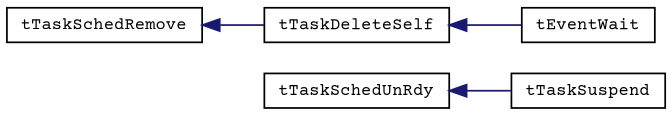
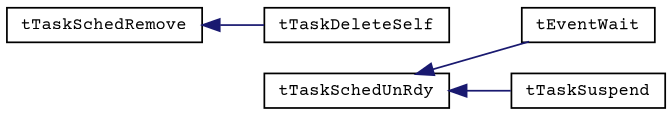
(494, 25) -> (481, 55)
